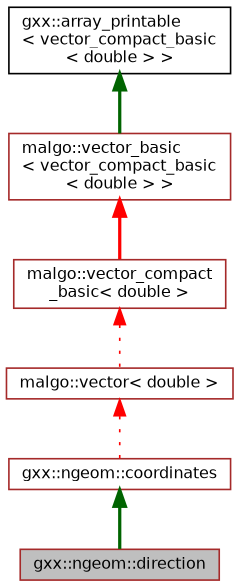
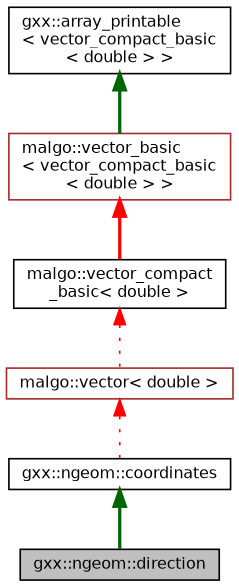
(120, 284) -> (120, 284)
(120, 474) -> (120, 474)
(120, 565) -> (120, 565)
